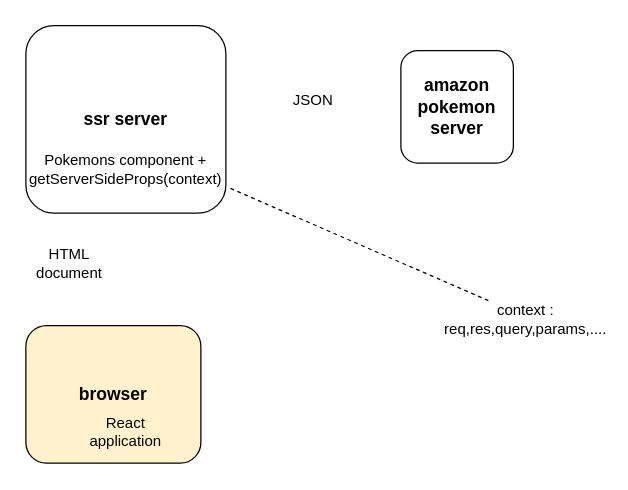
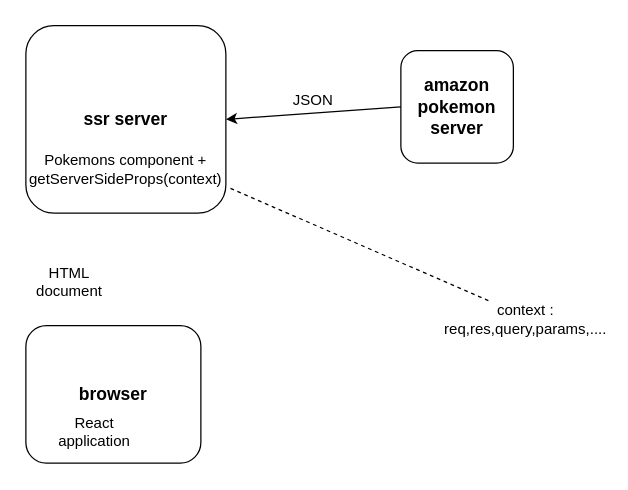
none -> (318, 113)
(69, 263) -> (69, 282)
(113, 394) -> (113, 394)
(126, 432) -> (94, 432)
